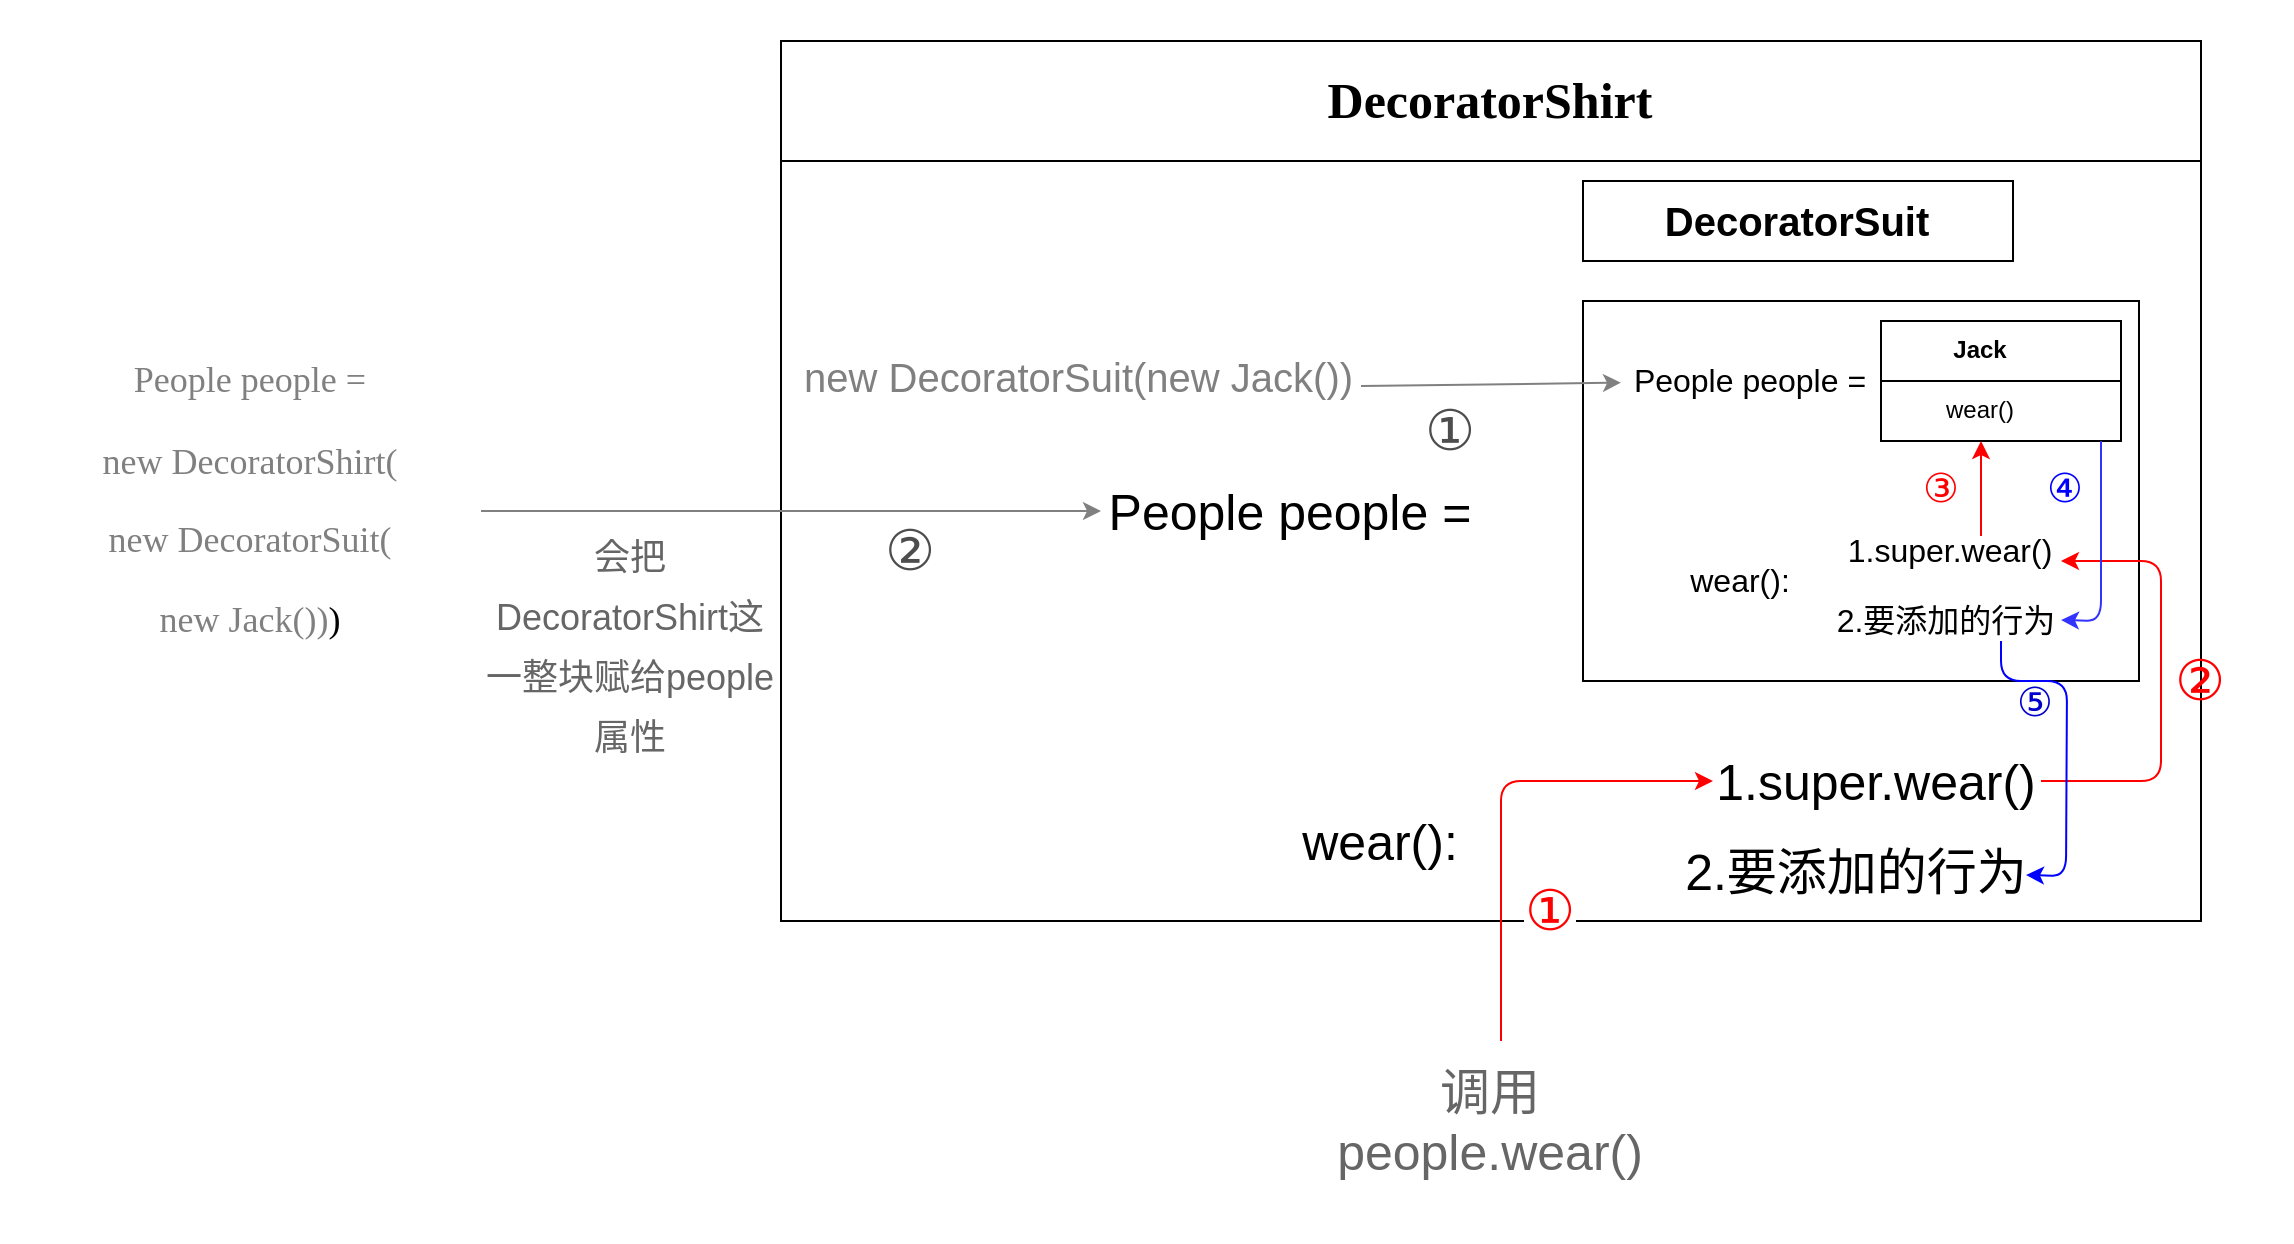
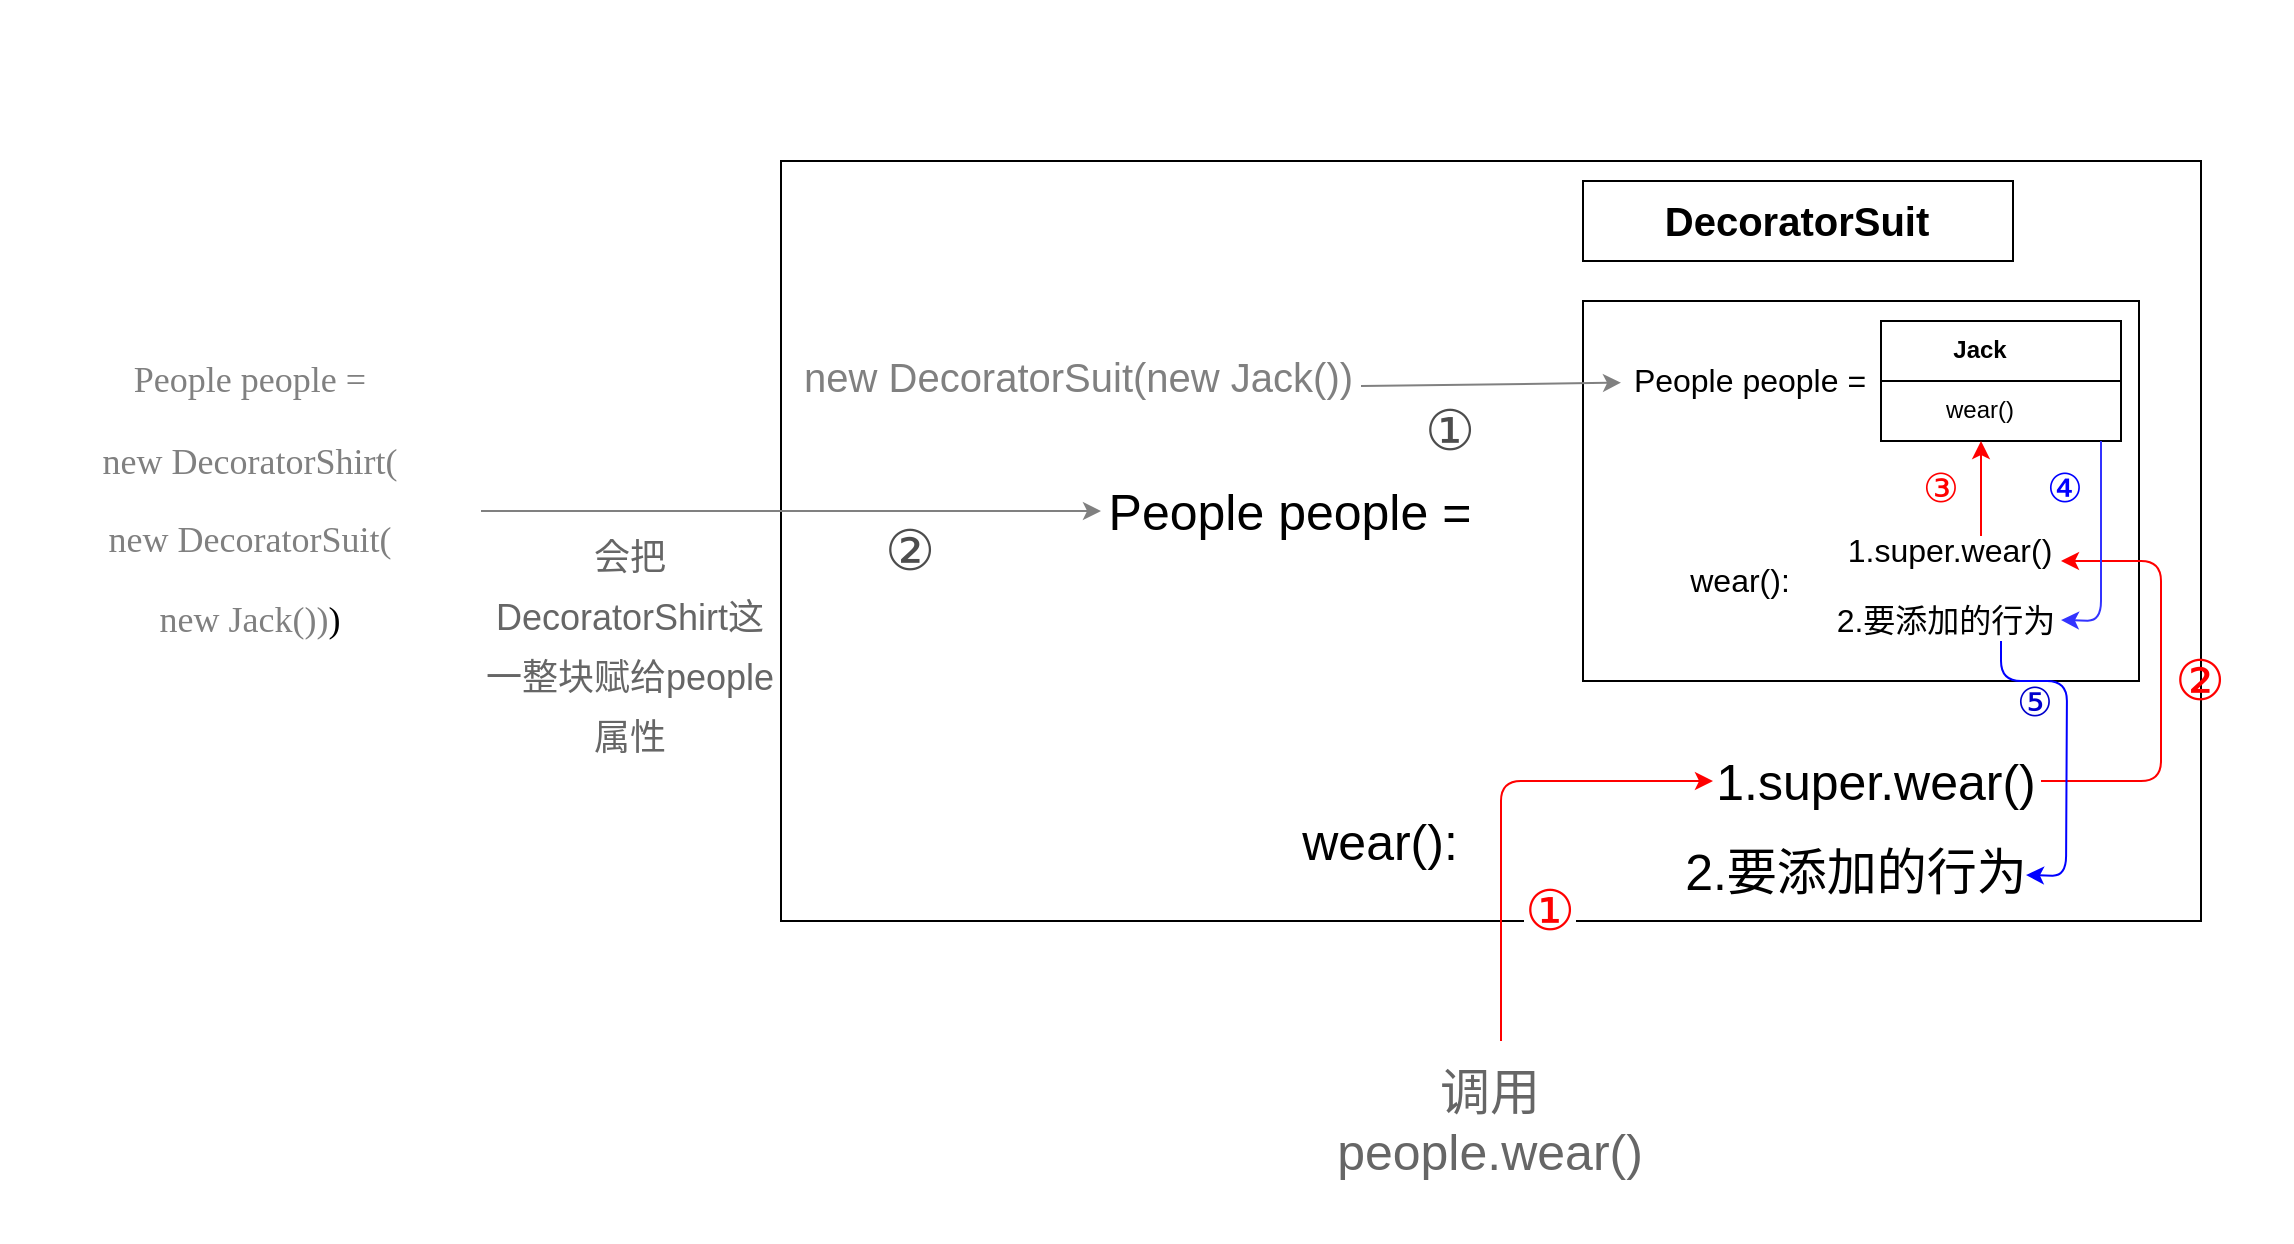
(1491, 101) -> none
